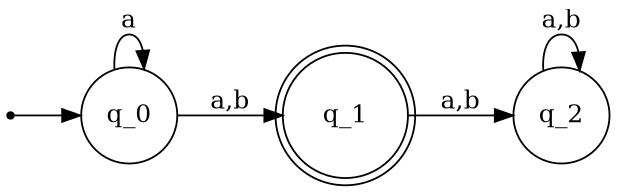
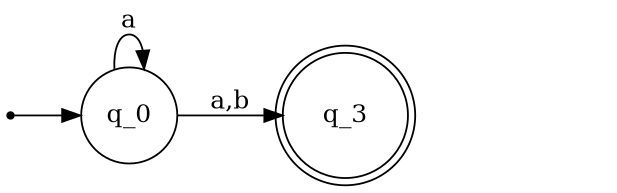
(345, 115) -> (345, 115)
(561, 115) -> none
